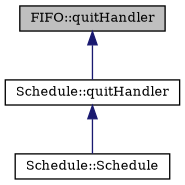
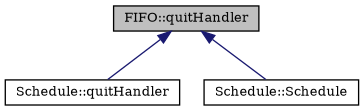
(92, 136) -> (239, 59)
